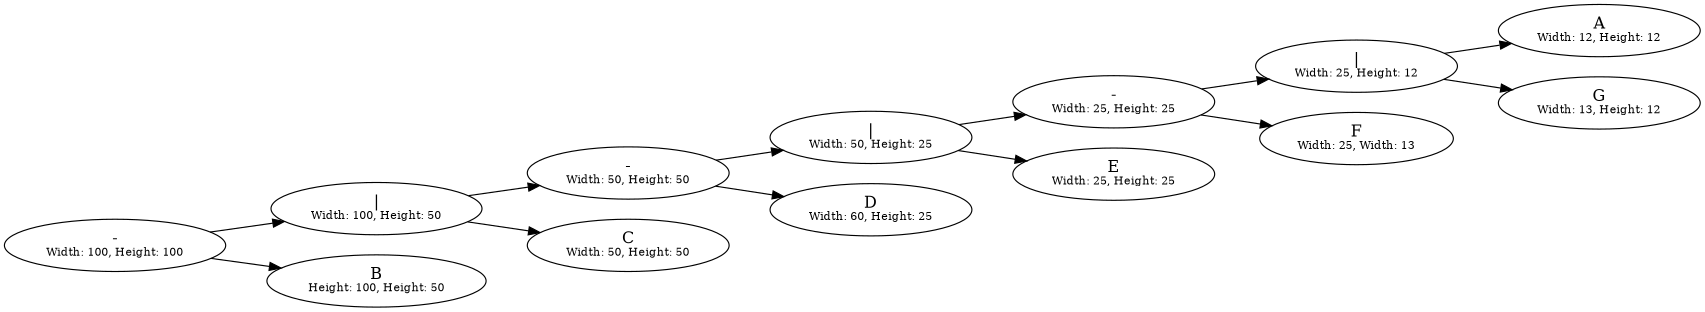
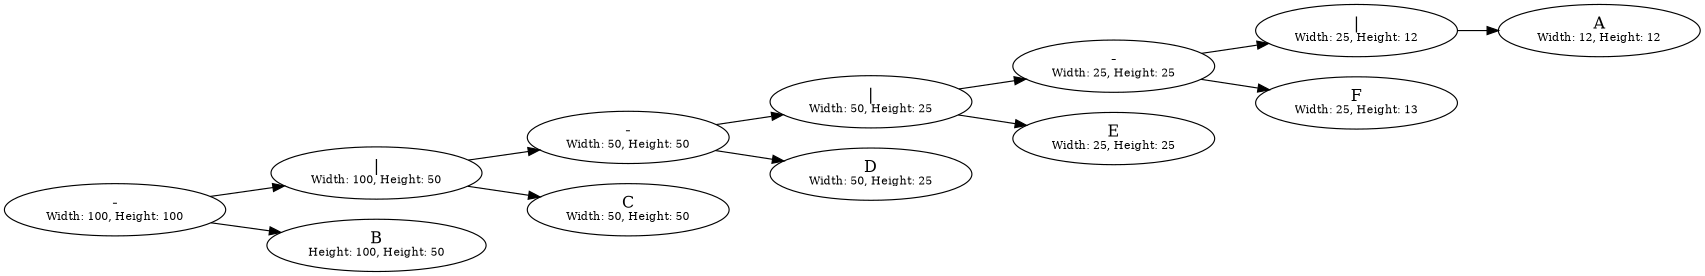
(1599, 103) -> none
(1357, 145) -> (1357, 110)
(871, 217) -> (871, 181)
